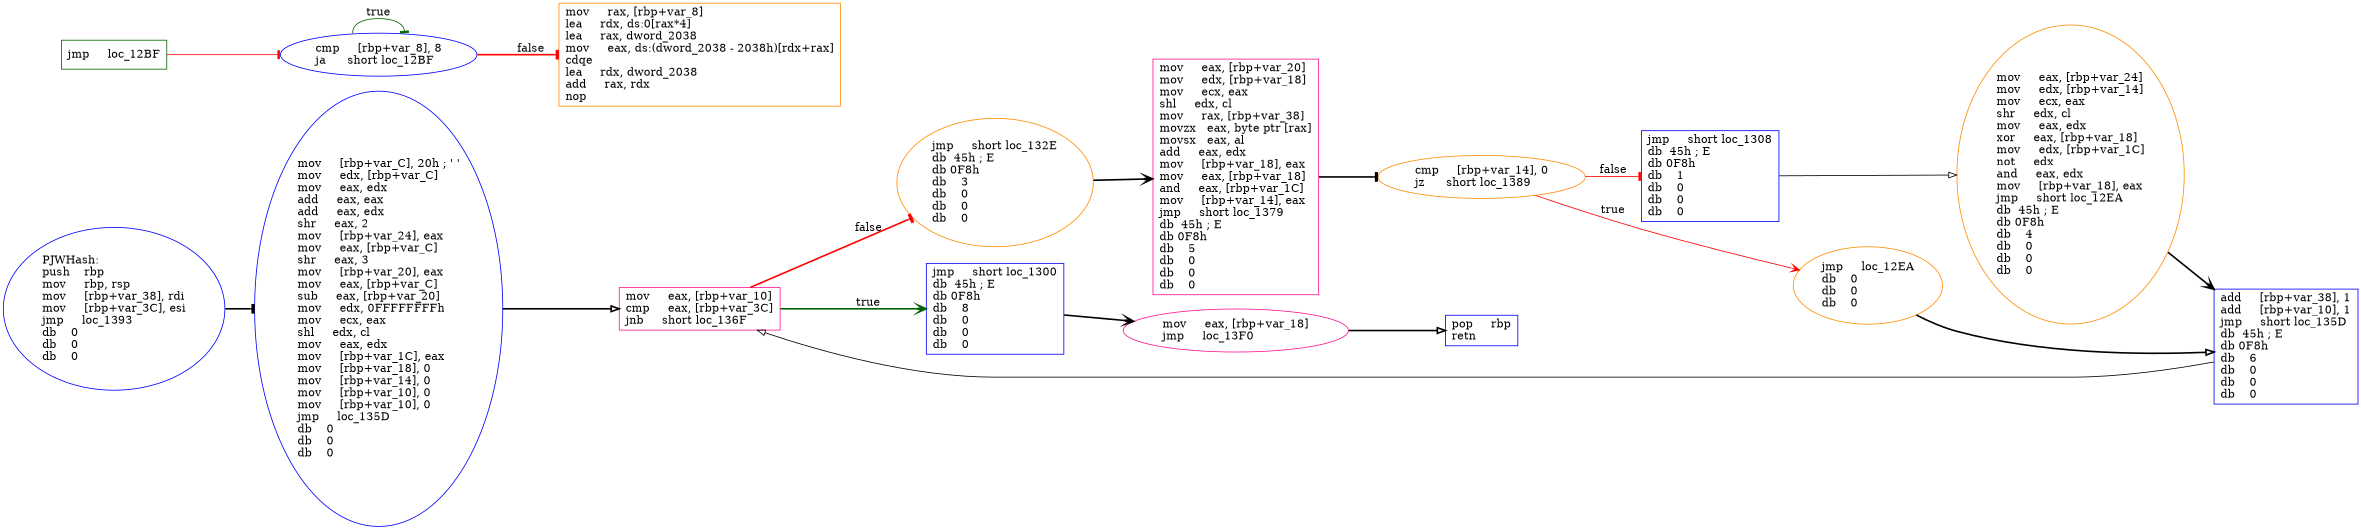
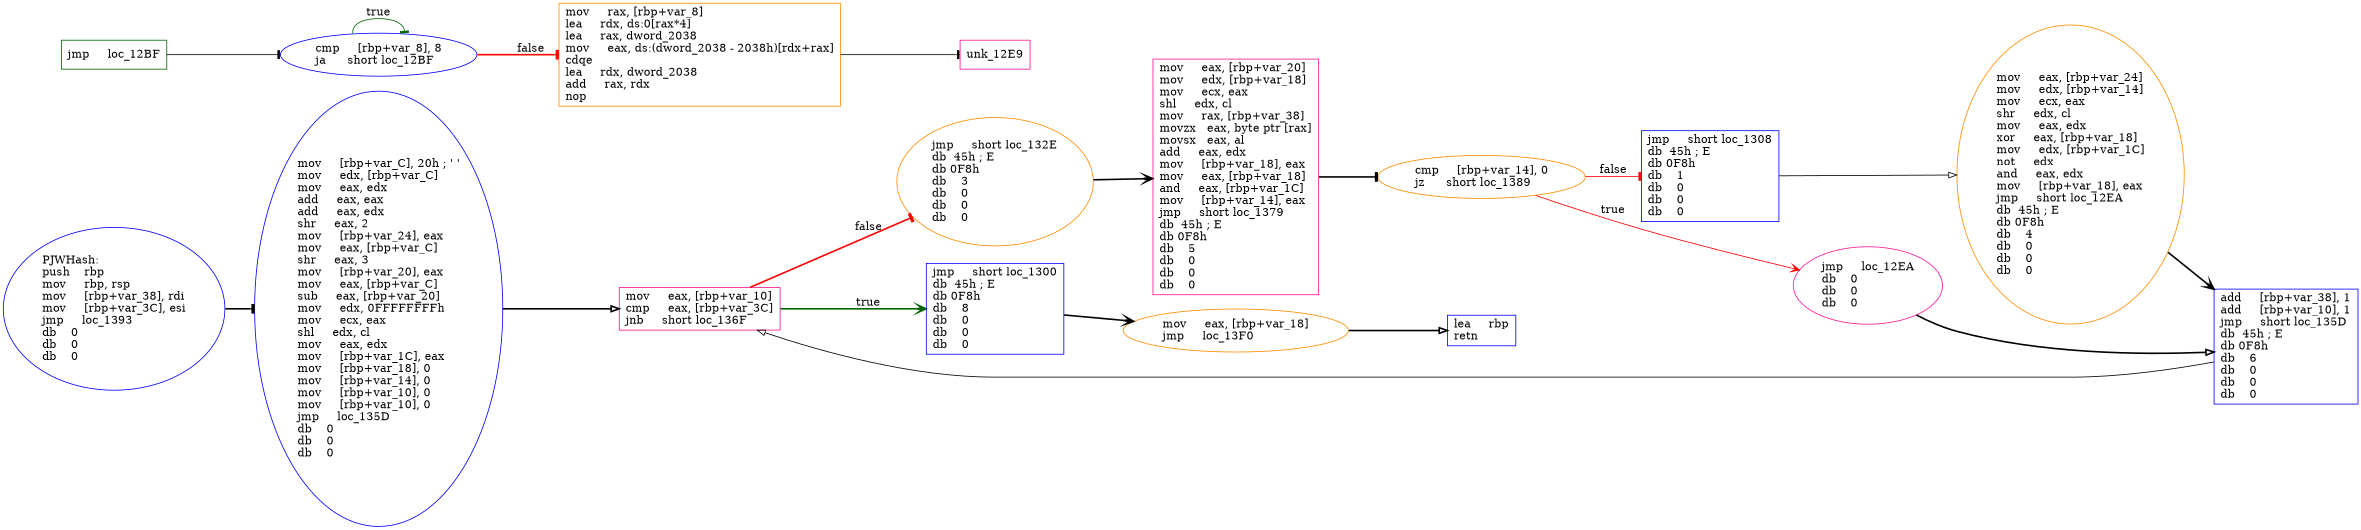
(222, 55) -> (222, 55)
none -> (995, 55)
(1868, 285) -> (1868, 285)
(1236, 331) -> (1236, 331)
(1482, 331) -> (1482, 331)
